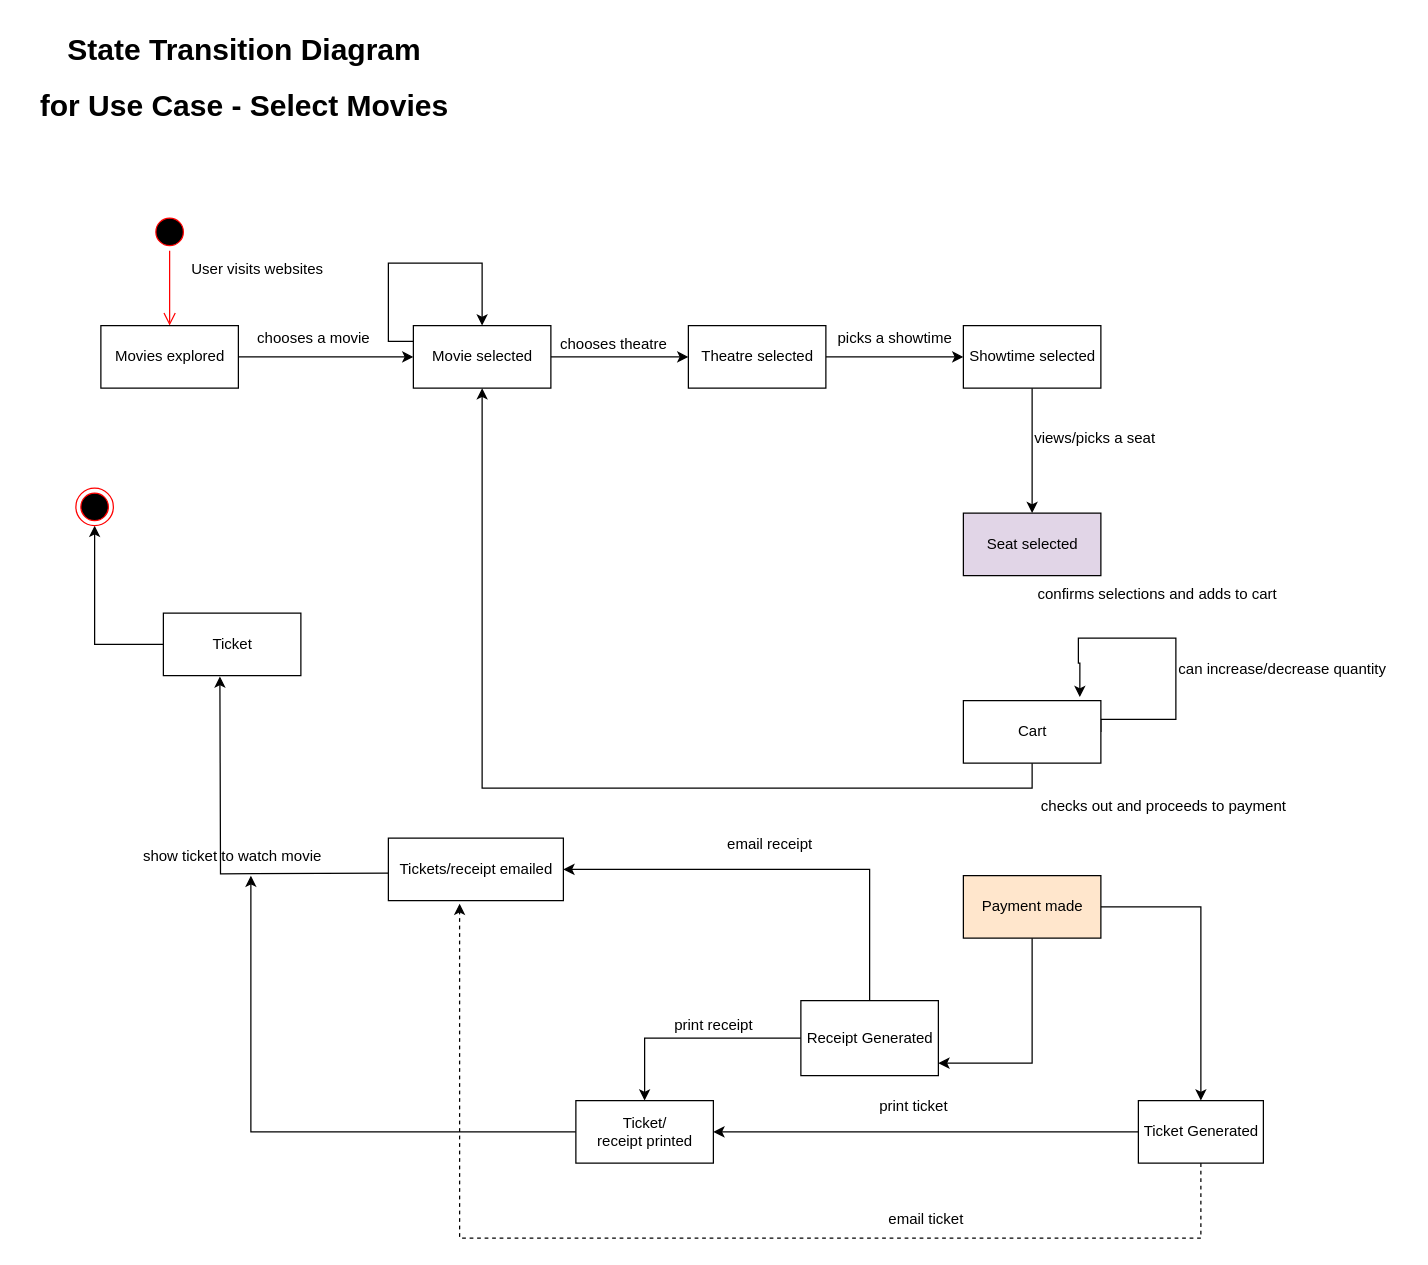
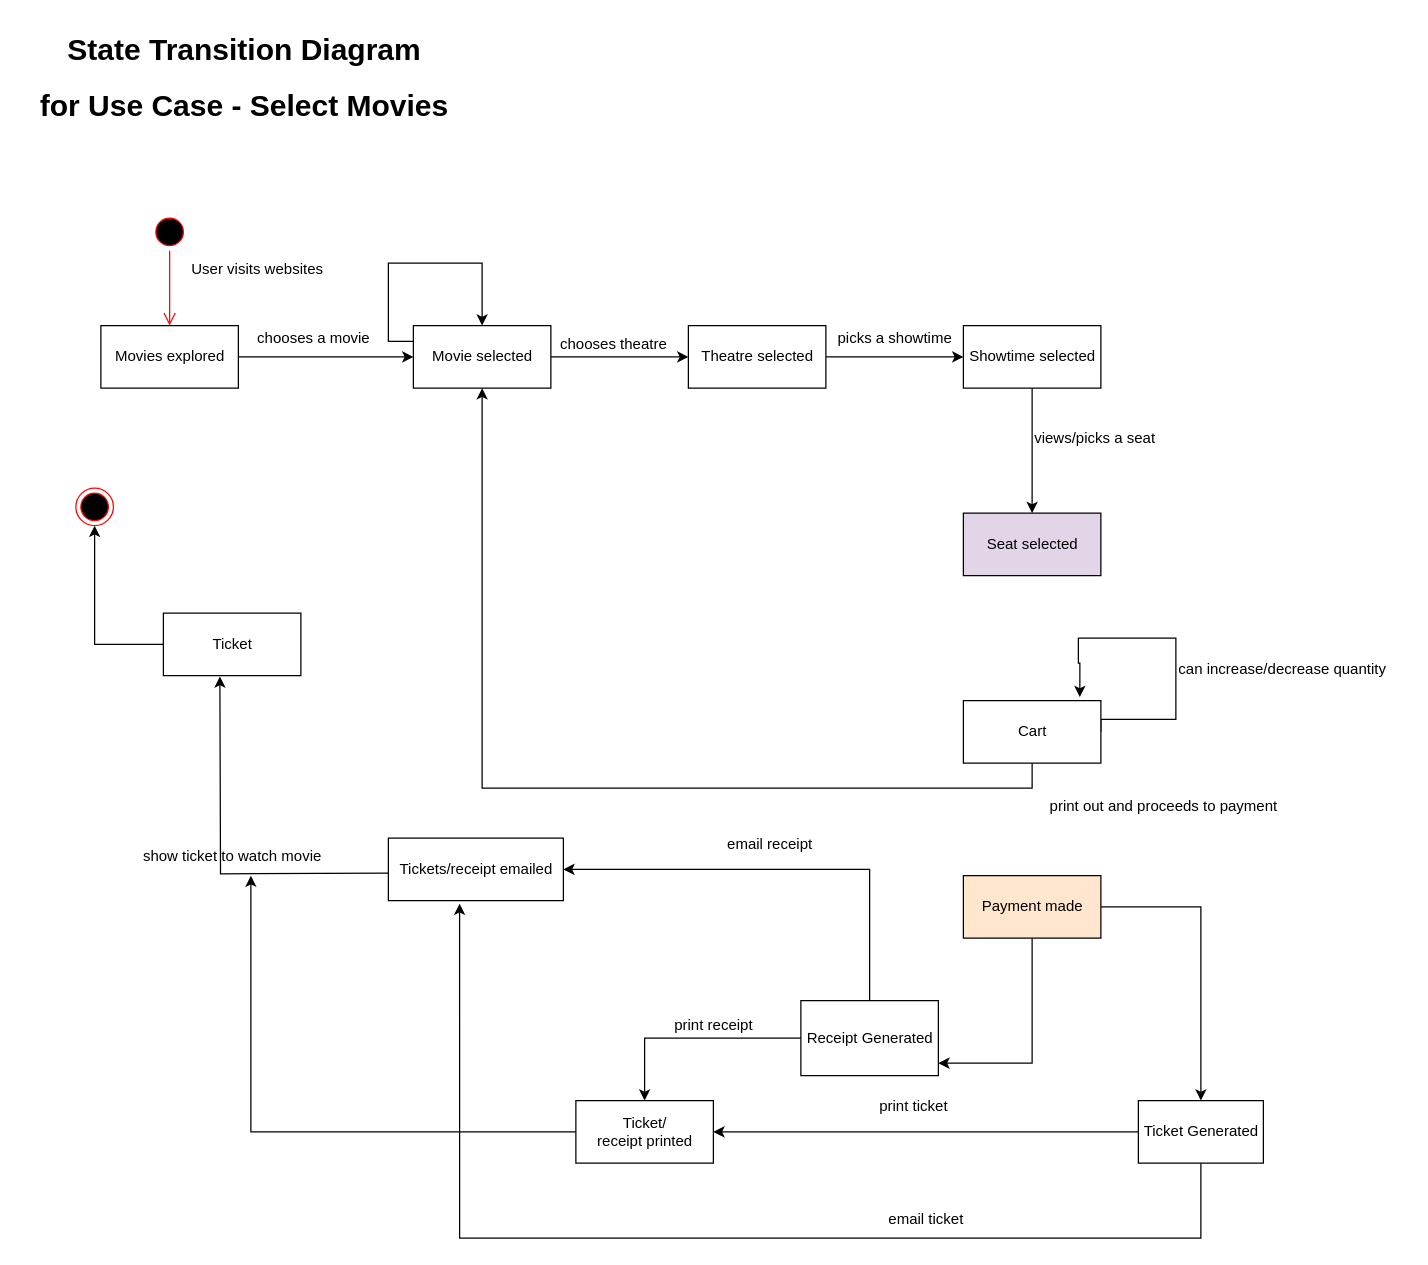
(1157, 594) -> none
(1164, 807) -> (1164, 807)
(703, 1238) -> (703, 1238)
